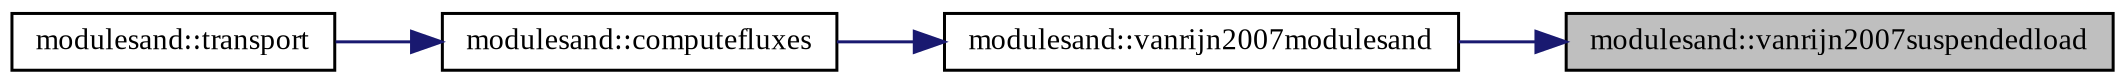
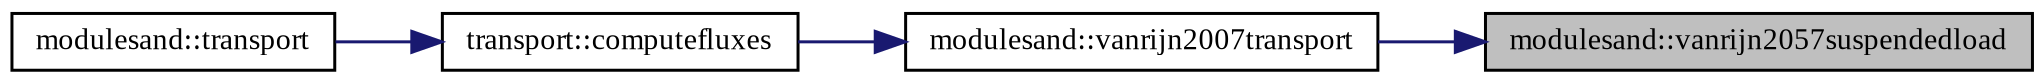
(640, 42) -> (620, 42)
(1202, 42) -> (1142, 42)
(1840, 42) -> (1759, 42)
